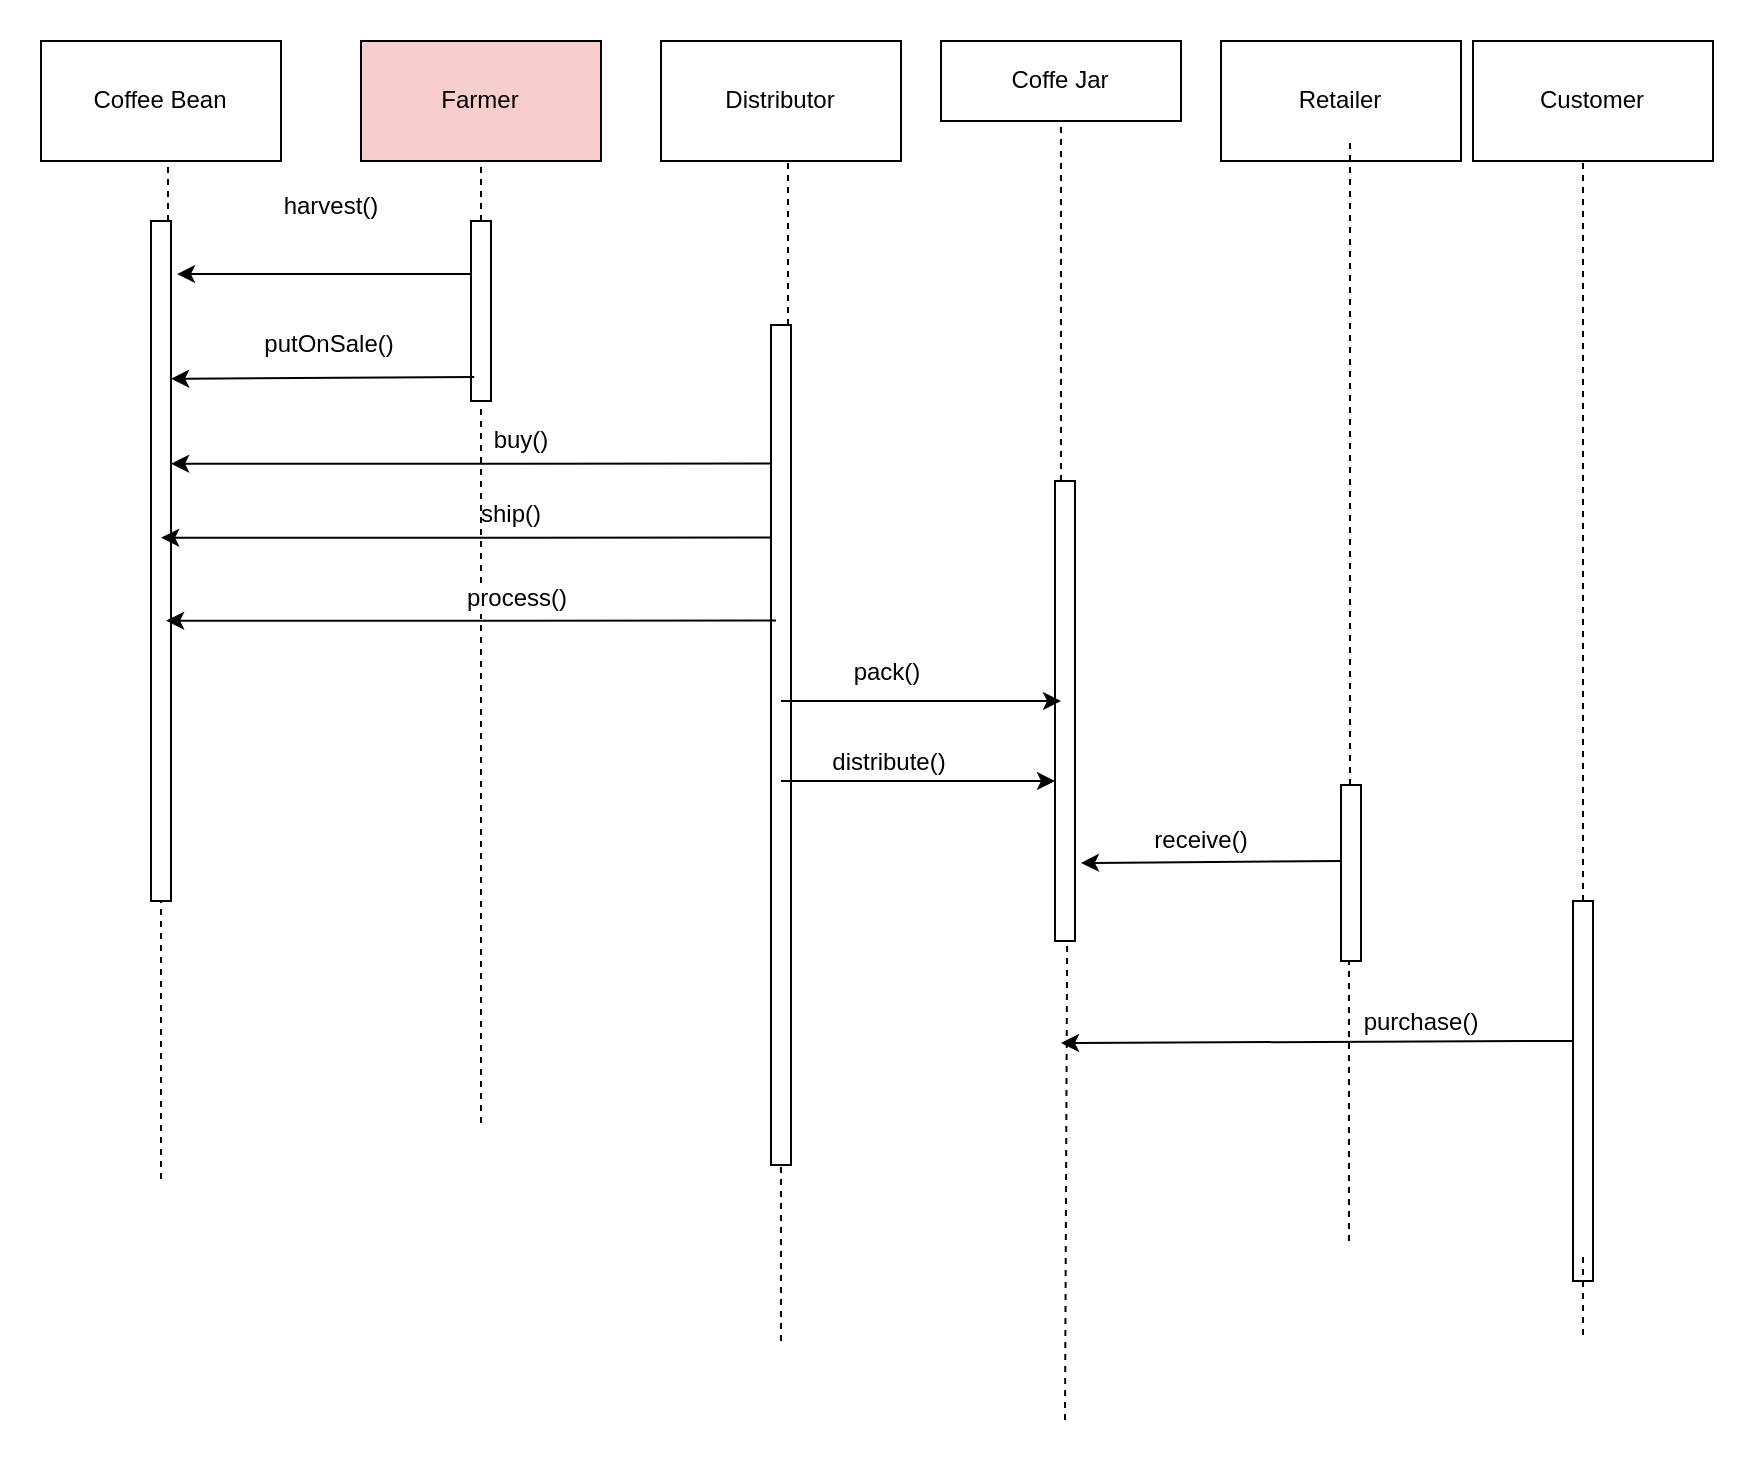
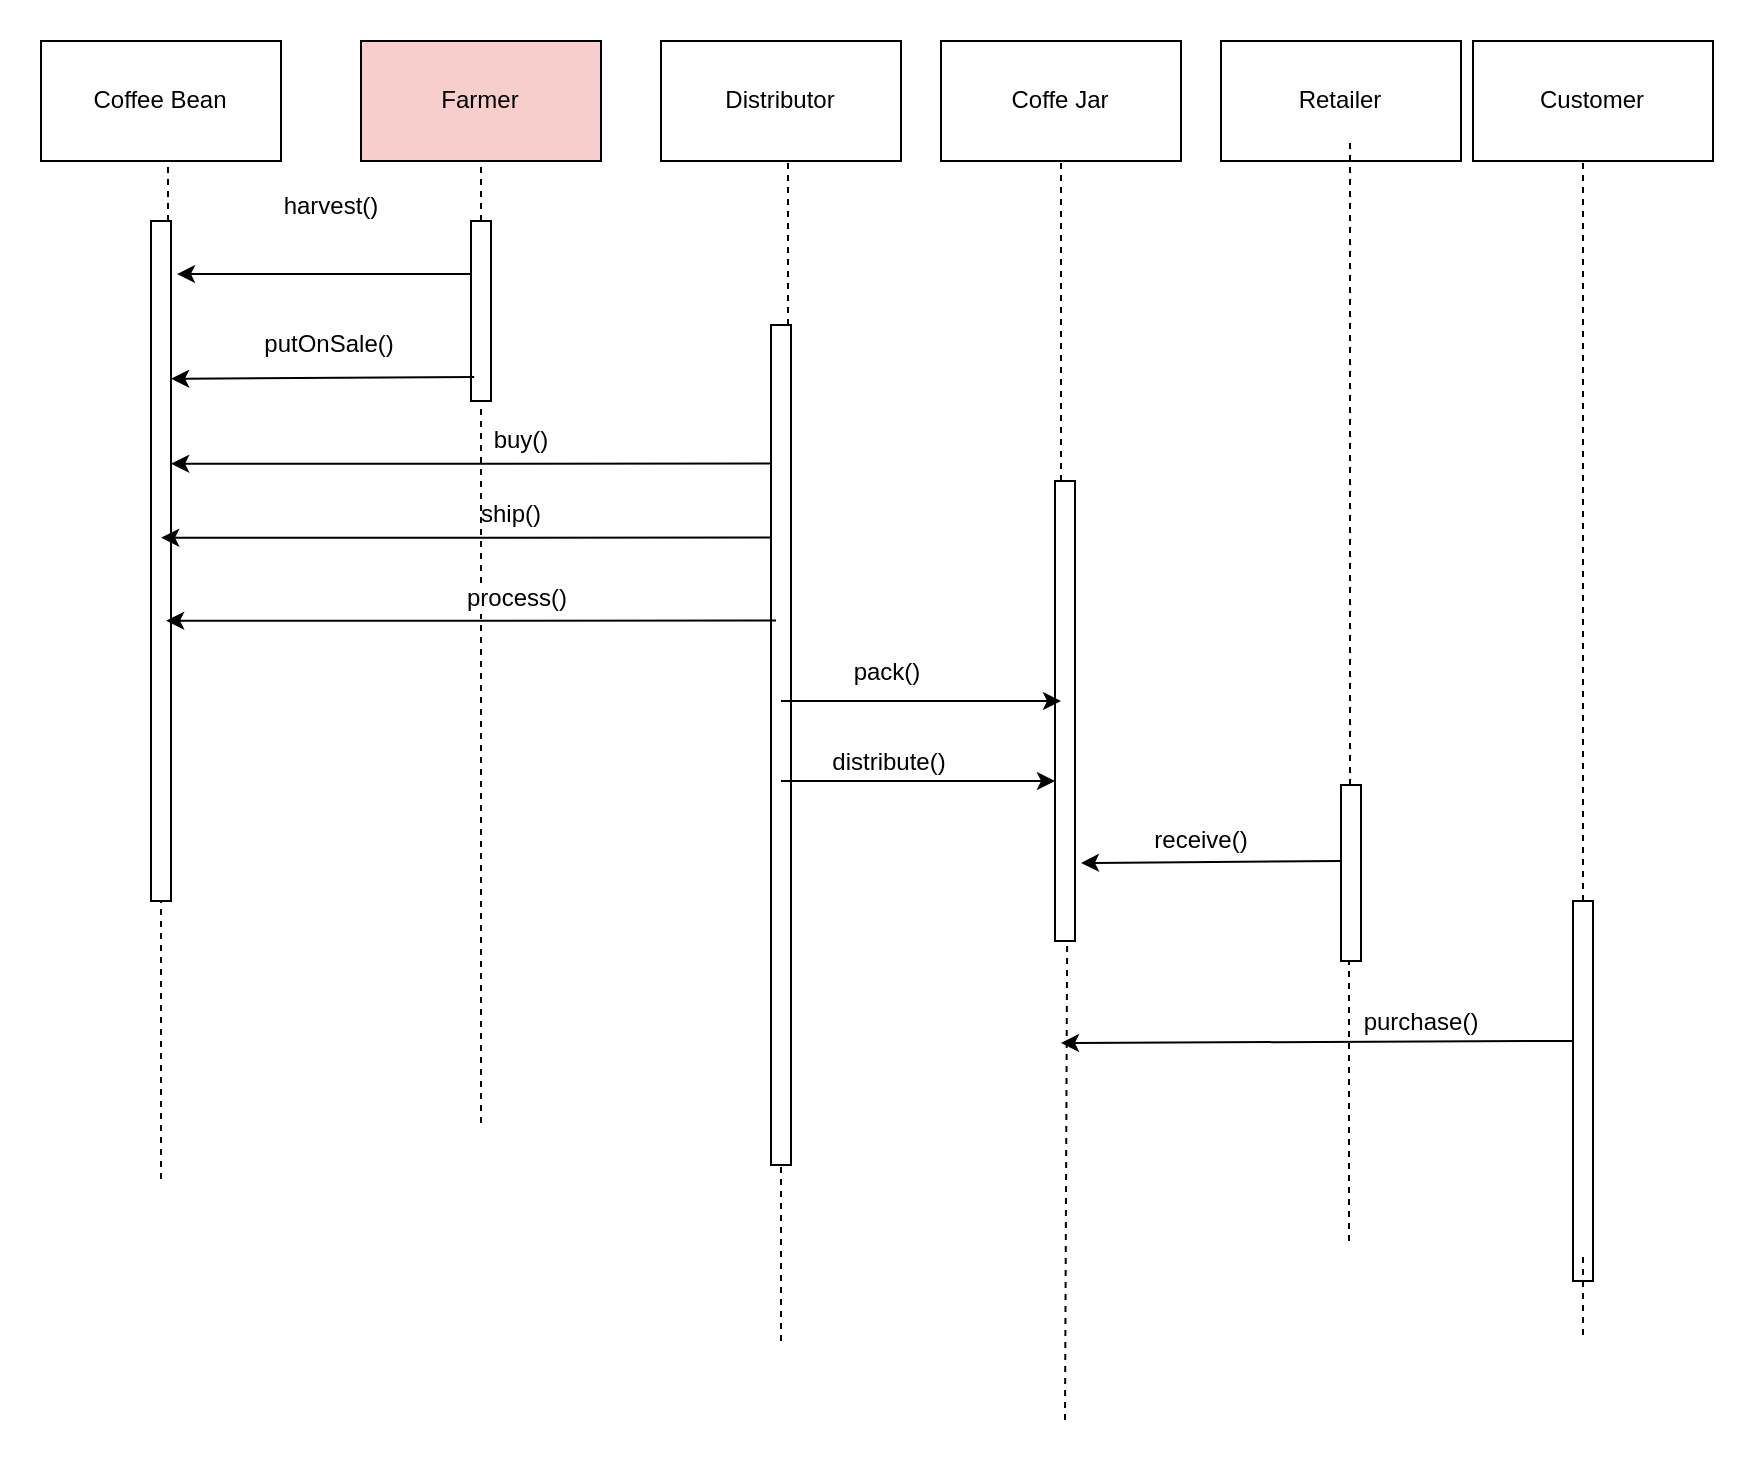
(1061, 81) -> (1061, 101)
